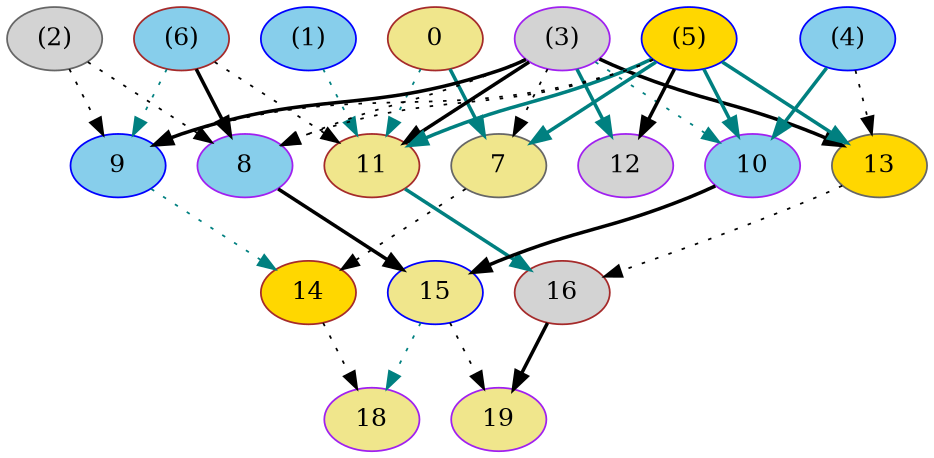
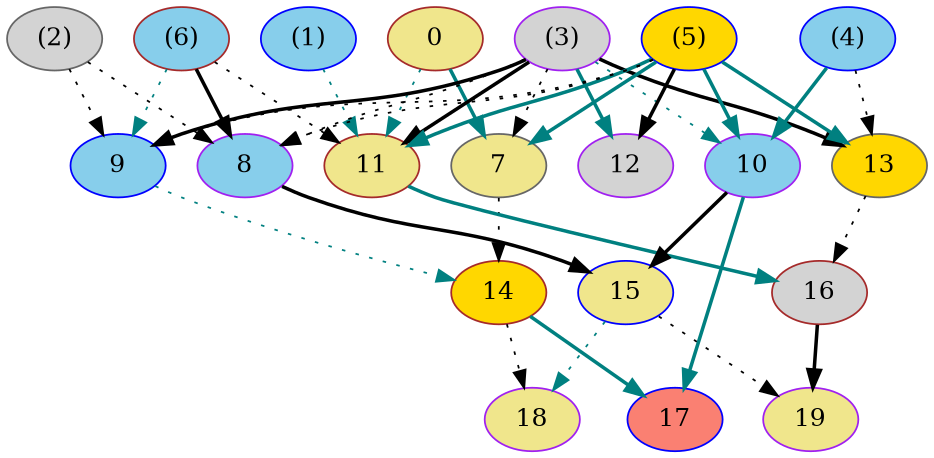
none -> (675, 419)
